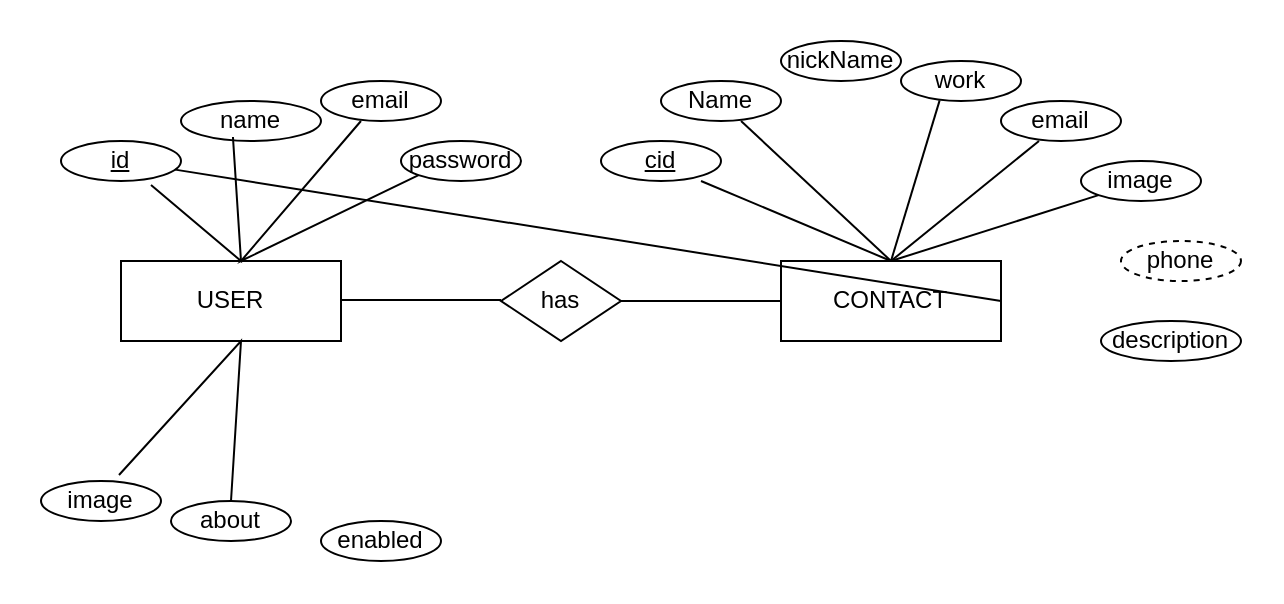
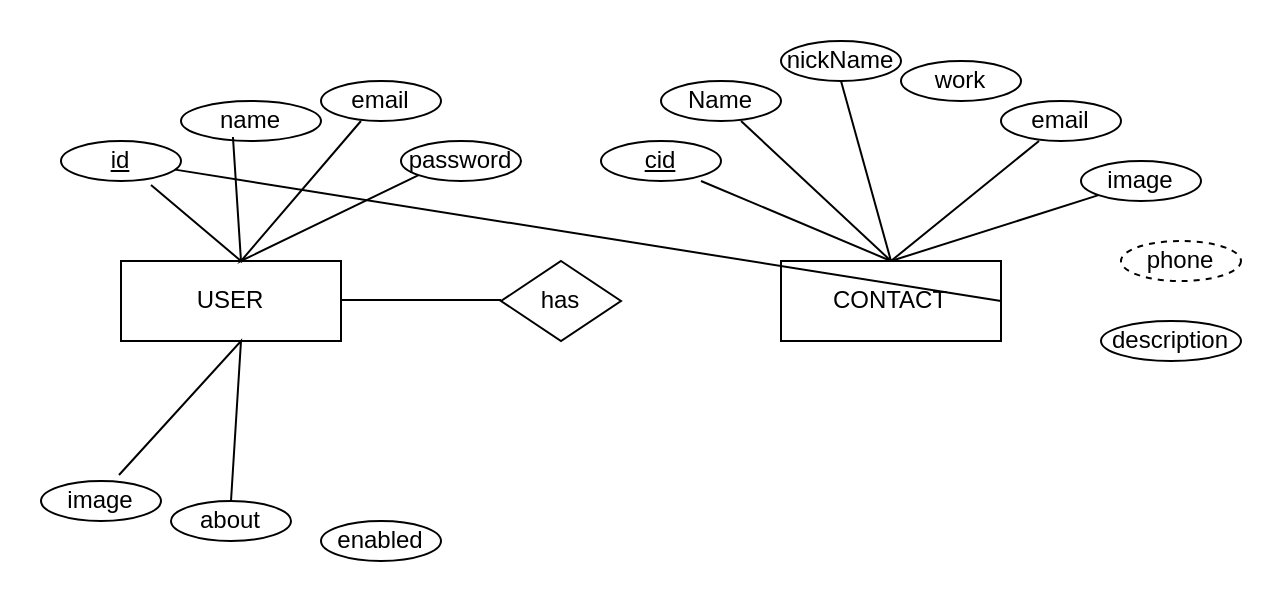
none -> (865, 168)
(916, 178) -> none
(701, 301) -> none
